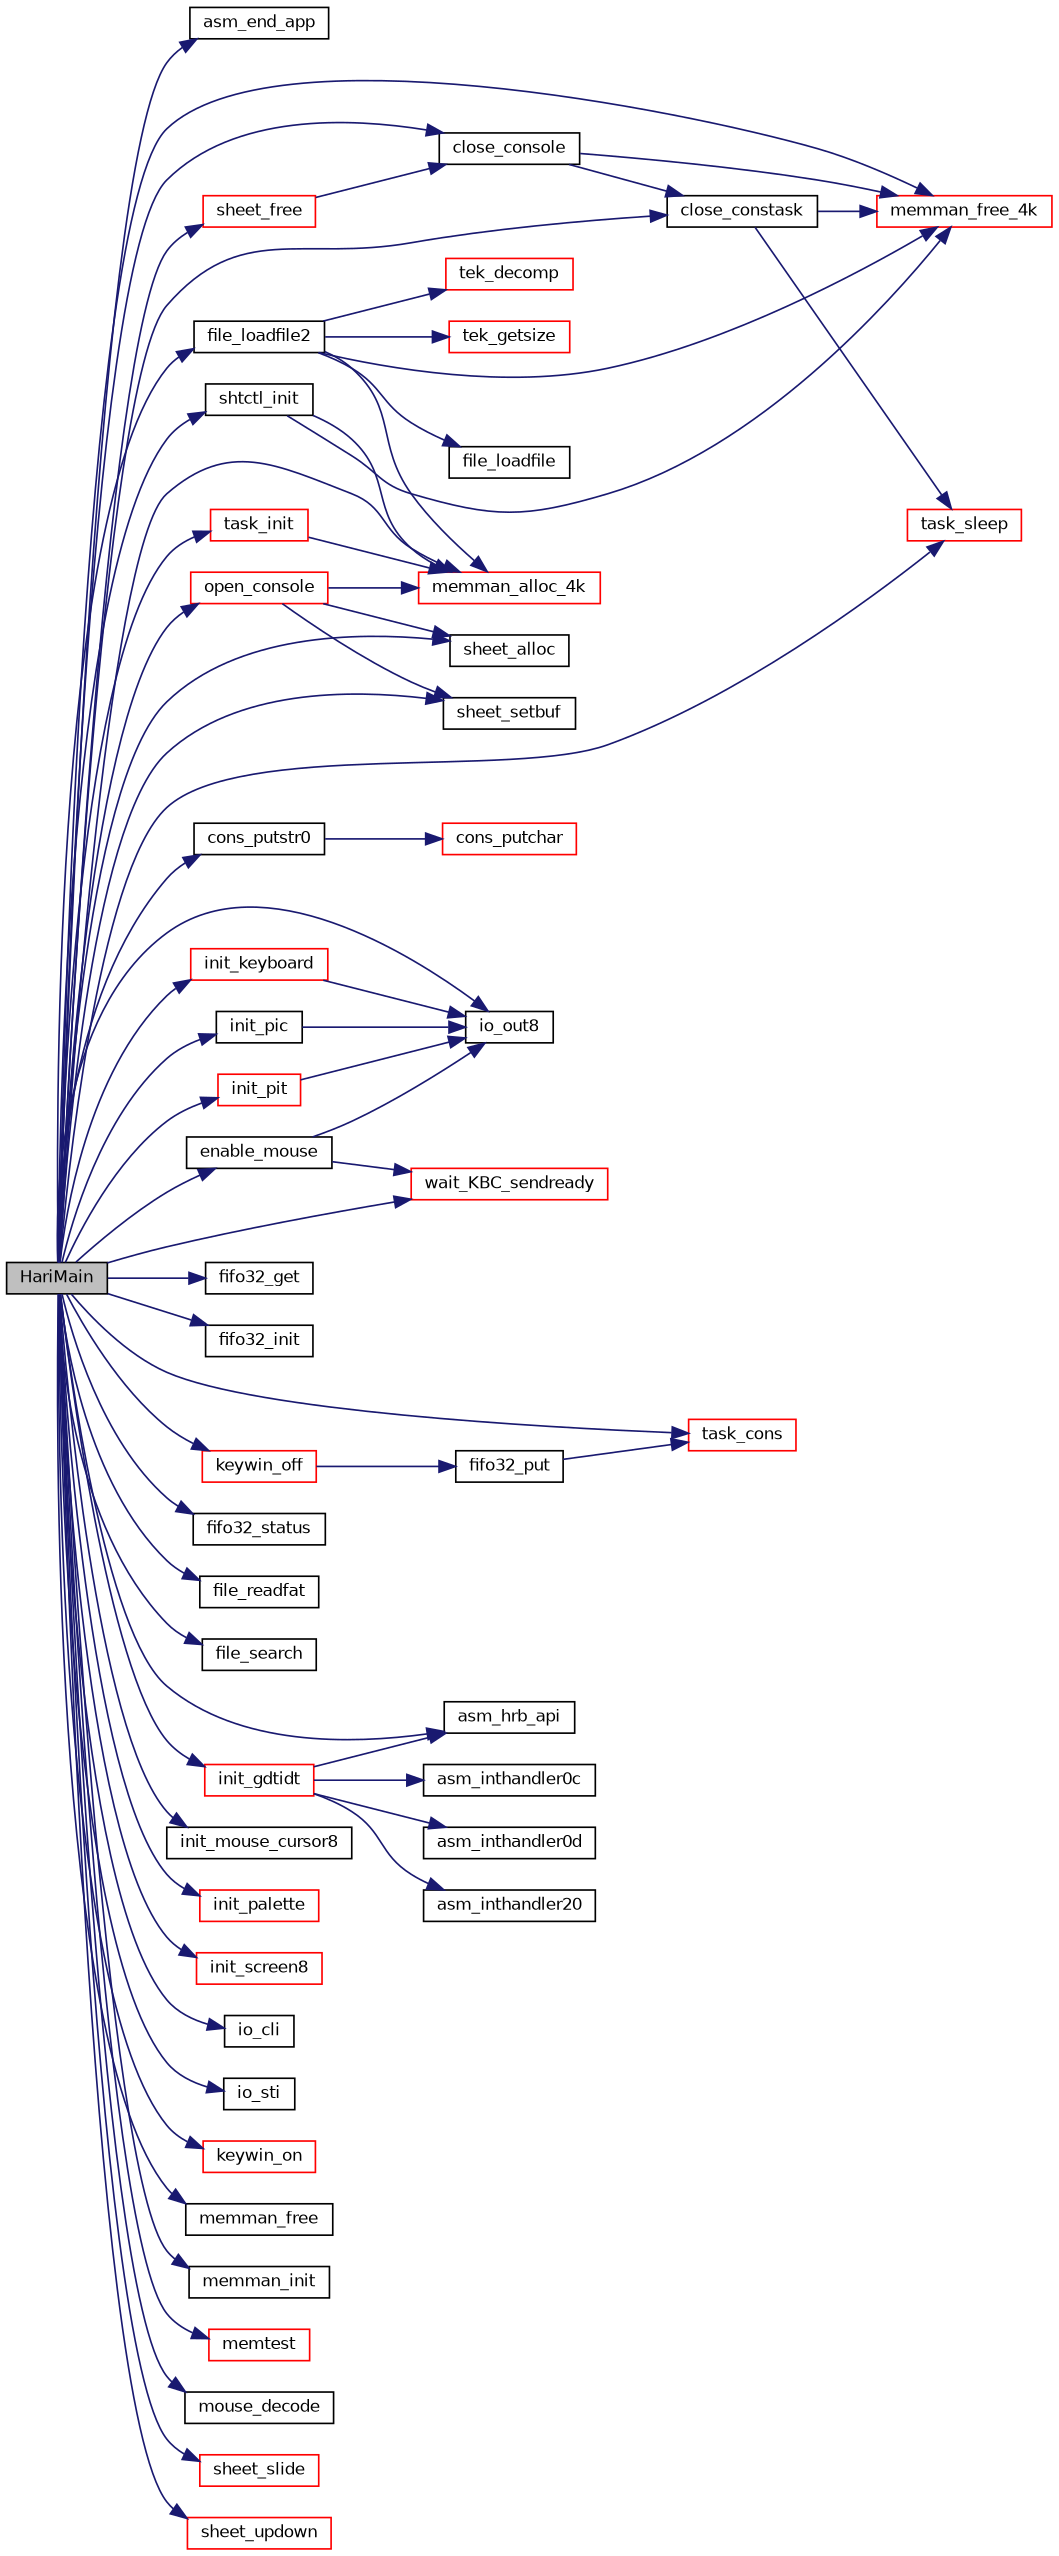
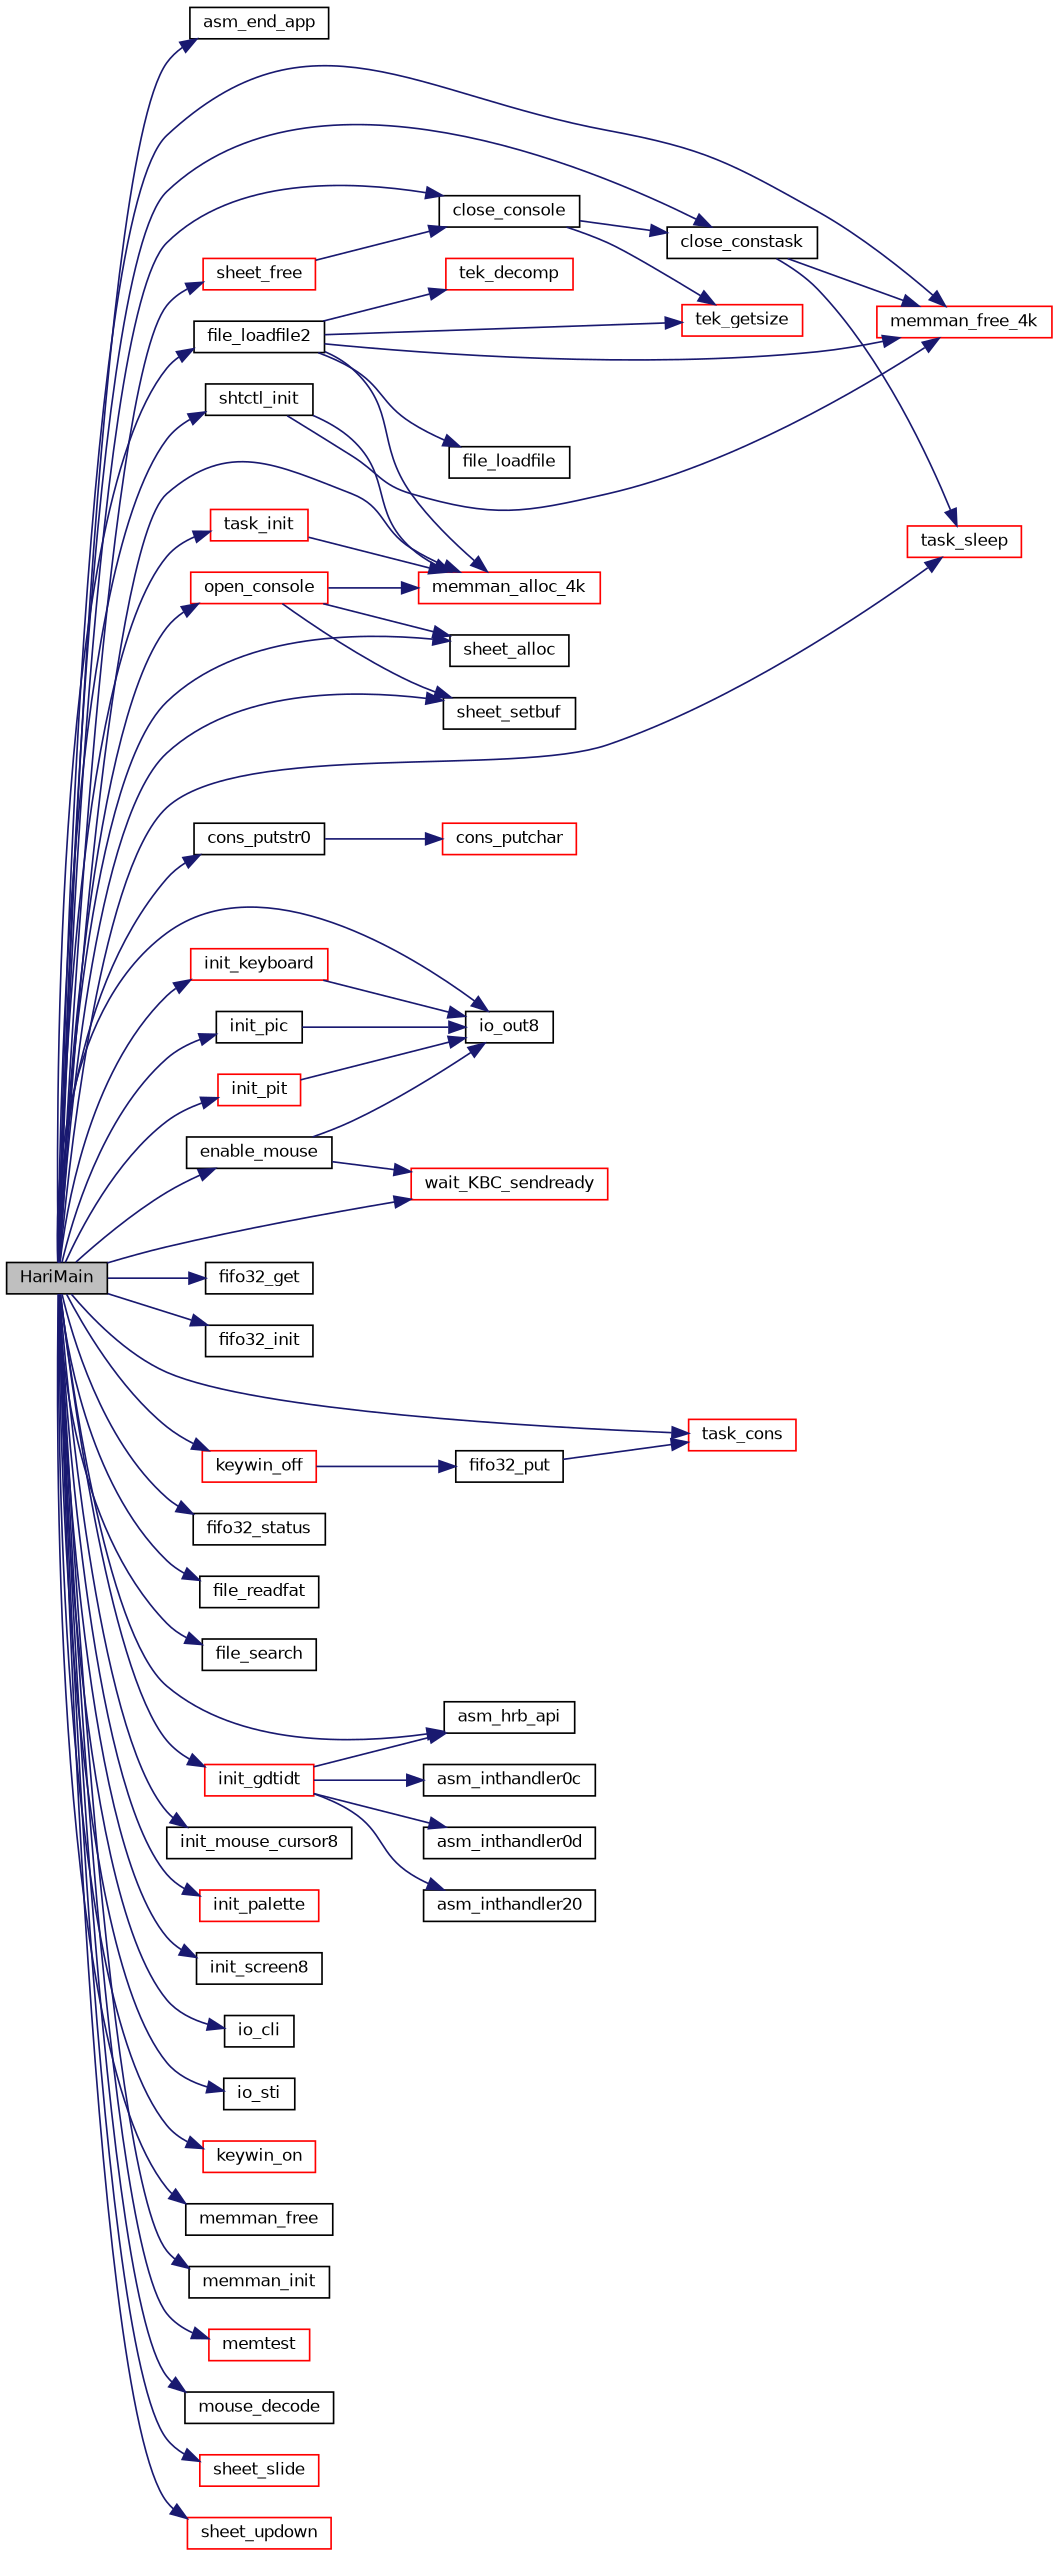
(731, 168) -> (636, 257)
(259, 1968) -> (259, 1968)
